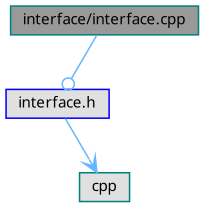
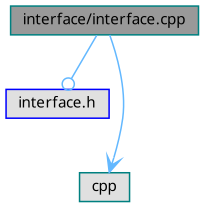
(77, 139) -> (123, 96)
